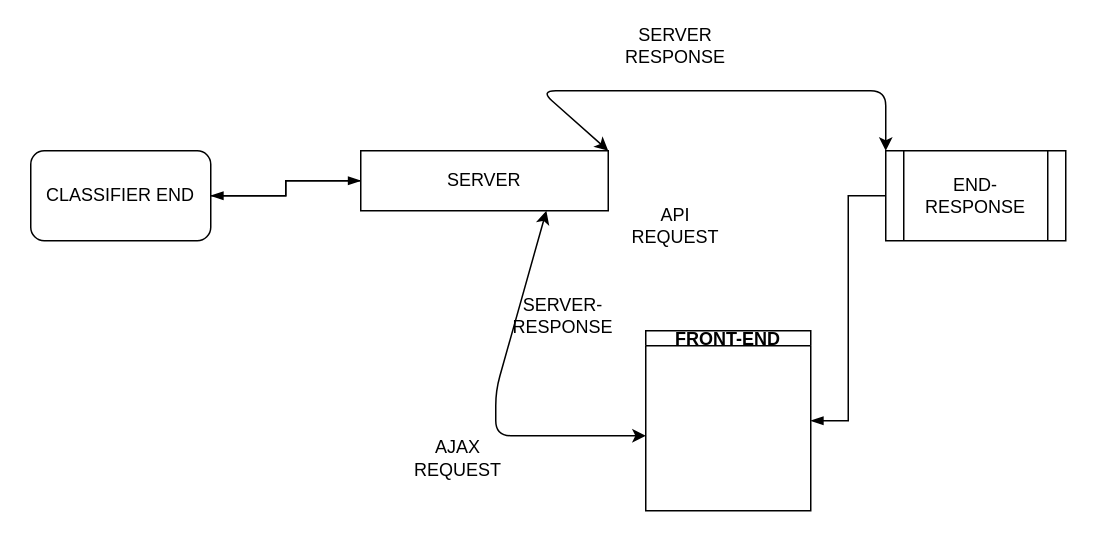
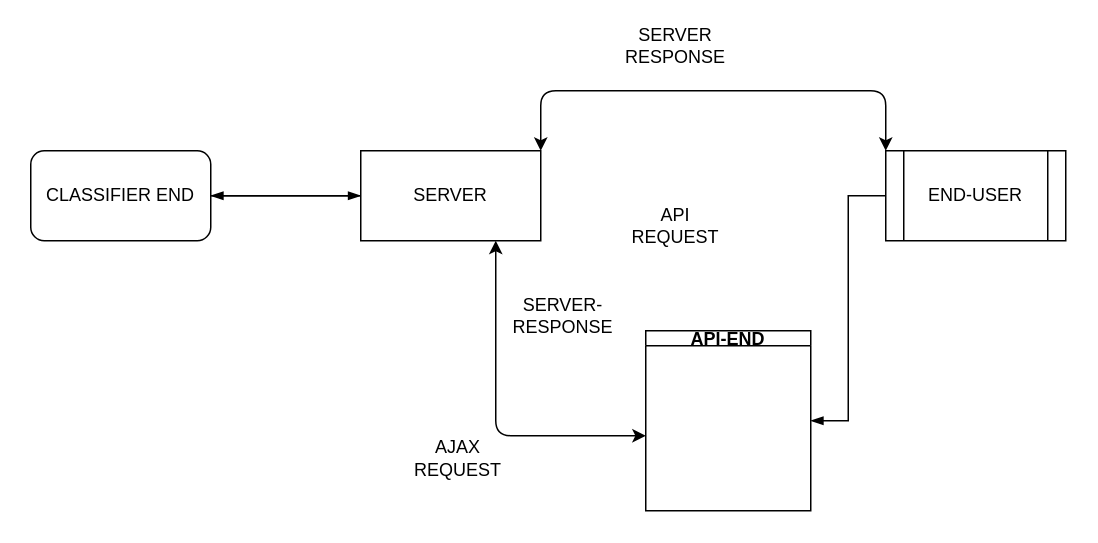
(485, 181) -> (451, 196)
(976, 196) -> (976, 196)
(728, 339) -> (728, 339)
